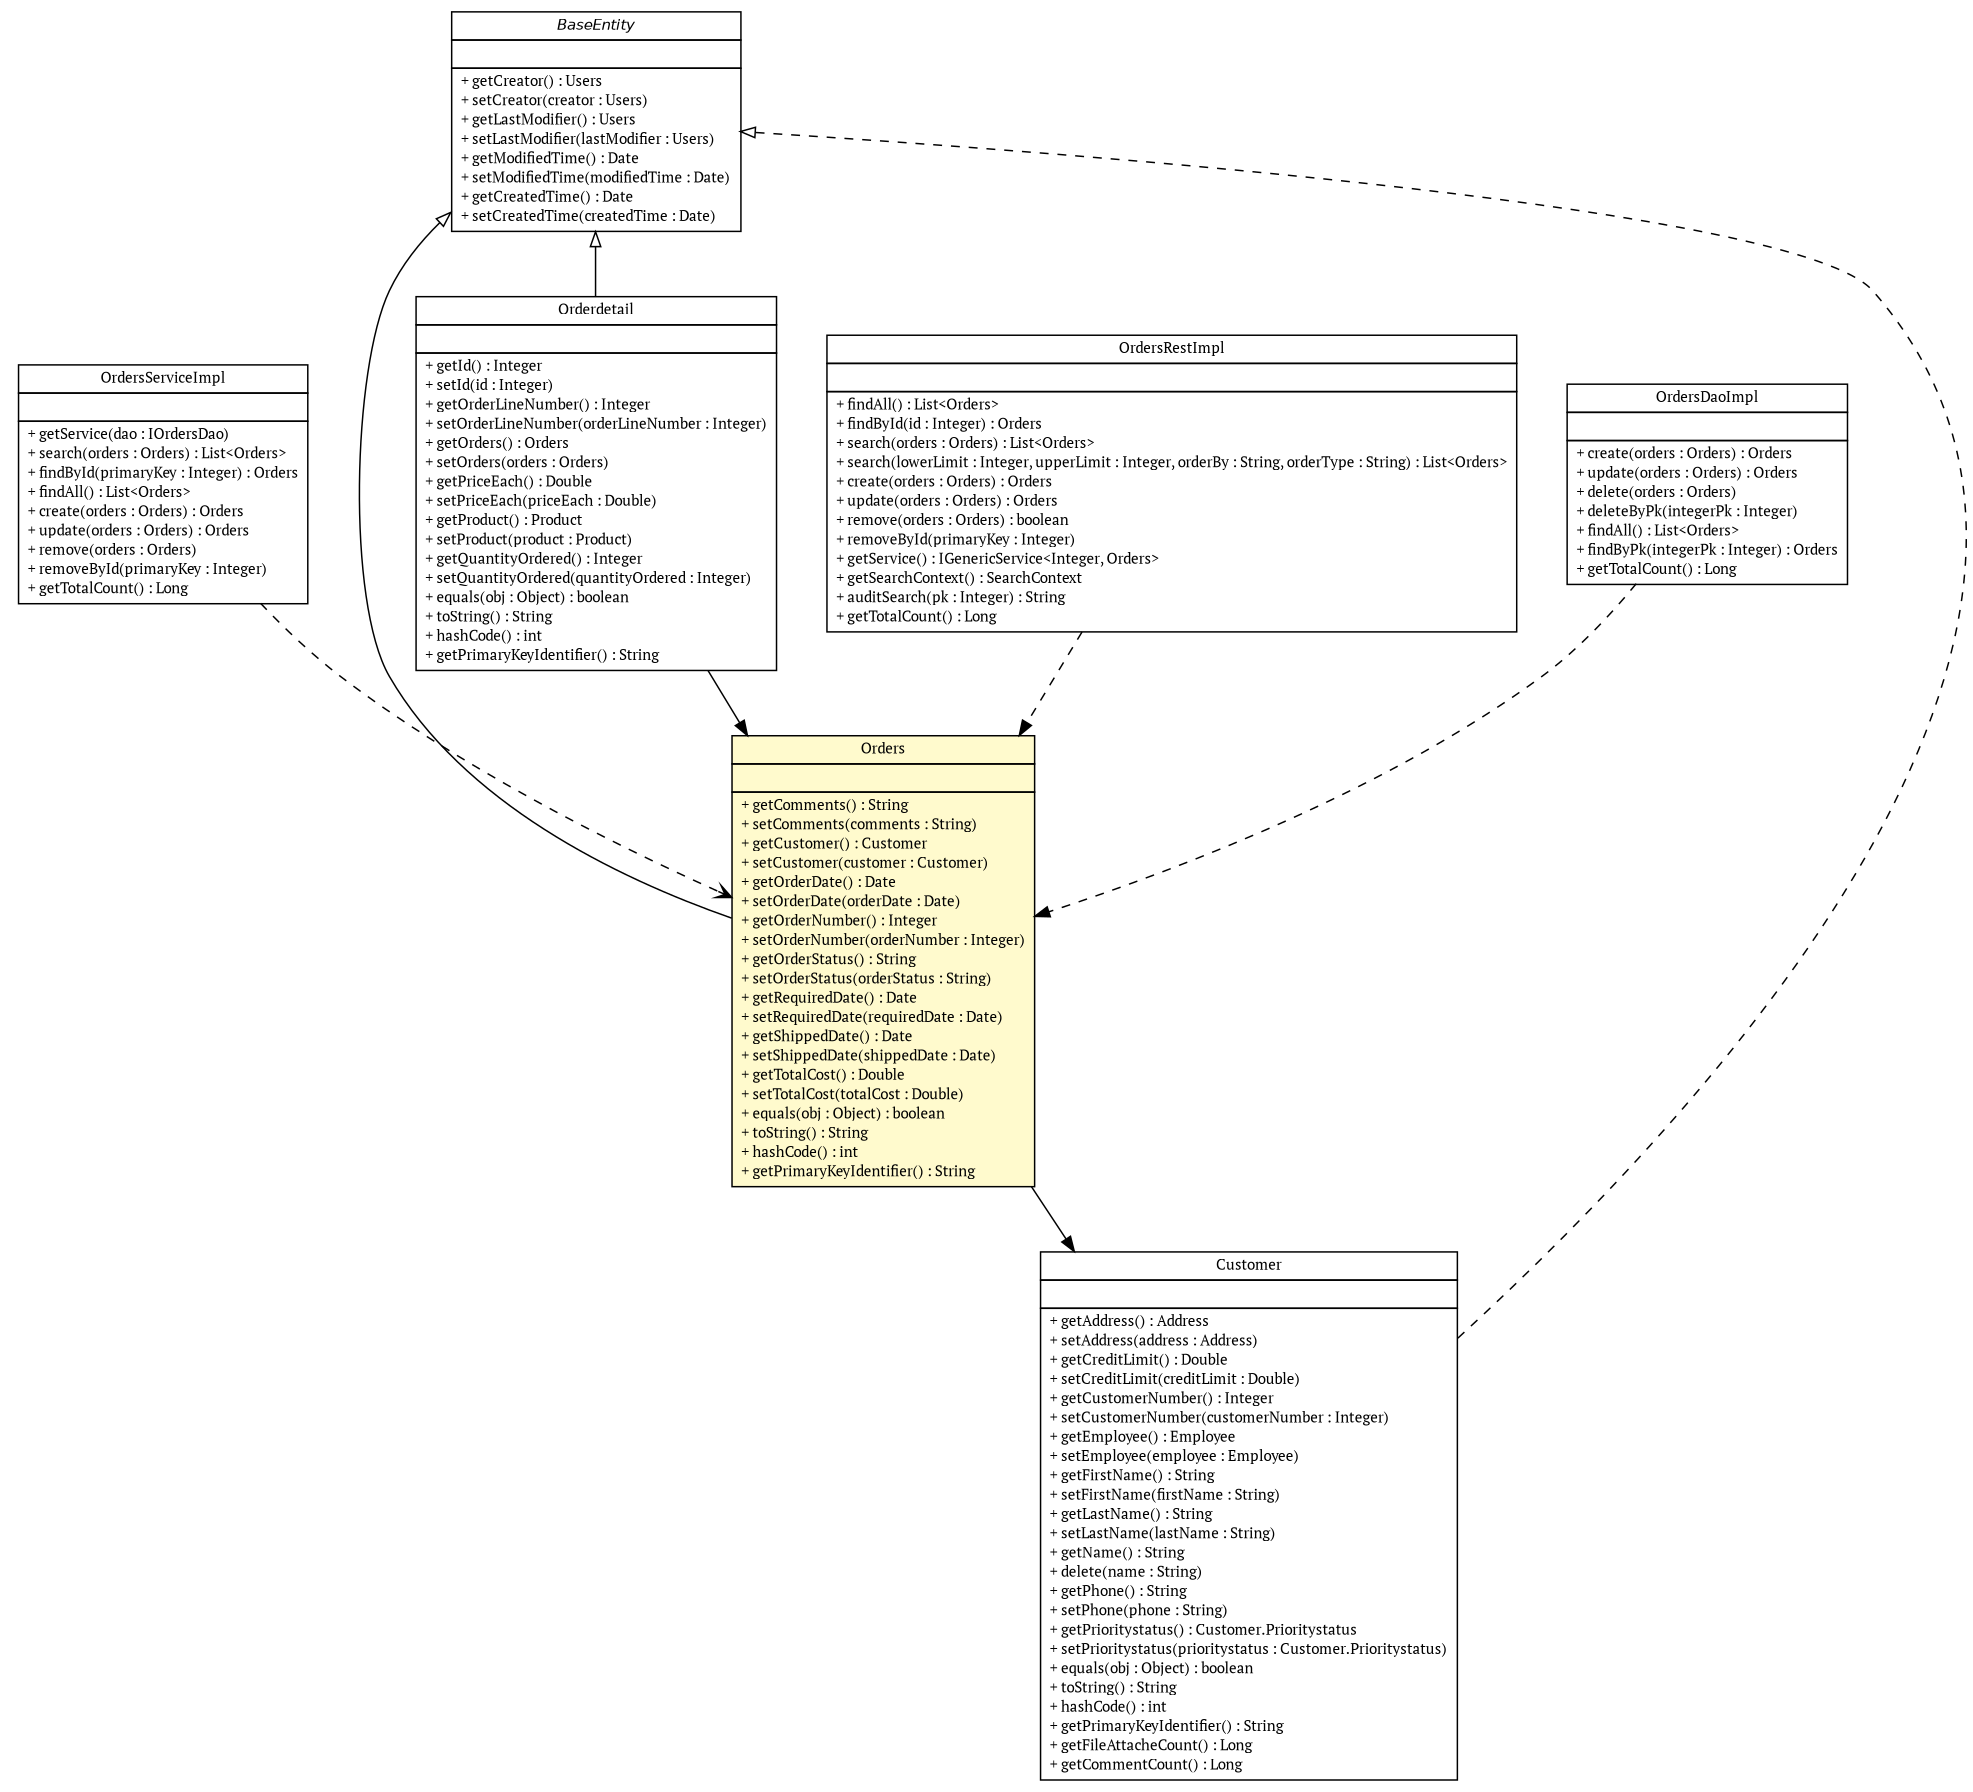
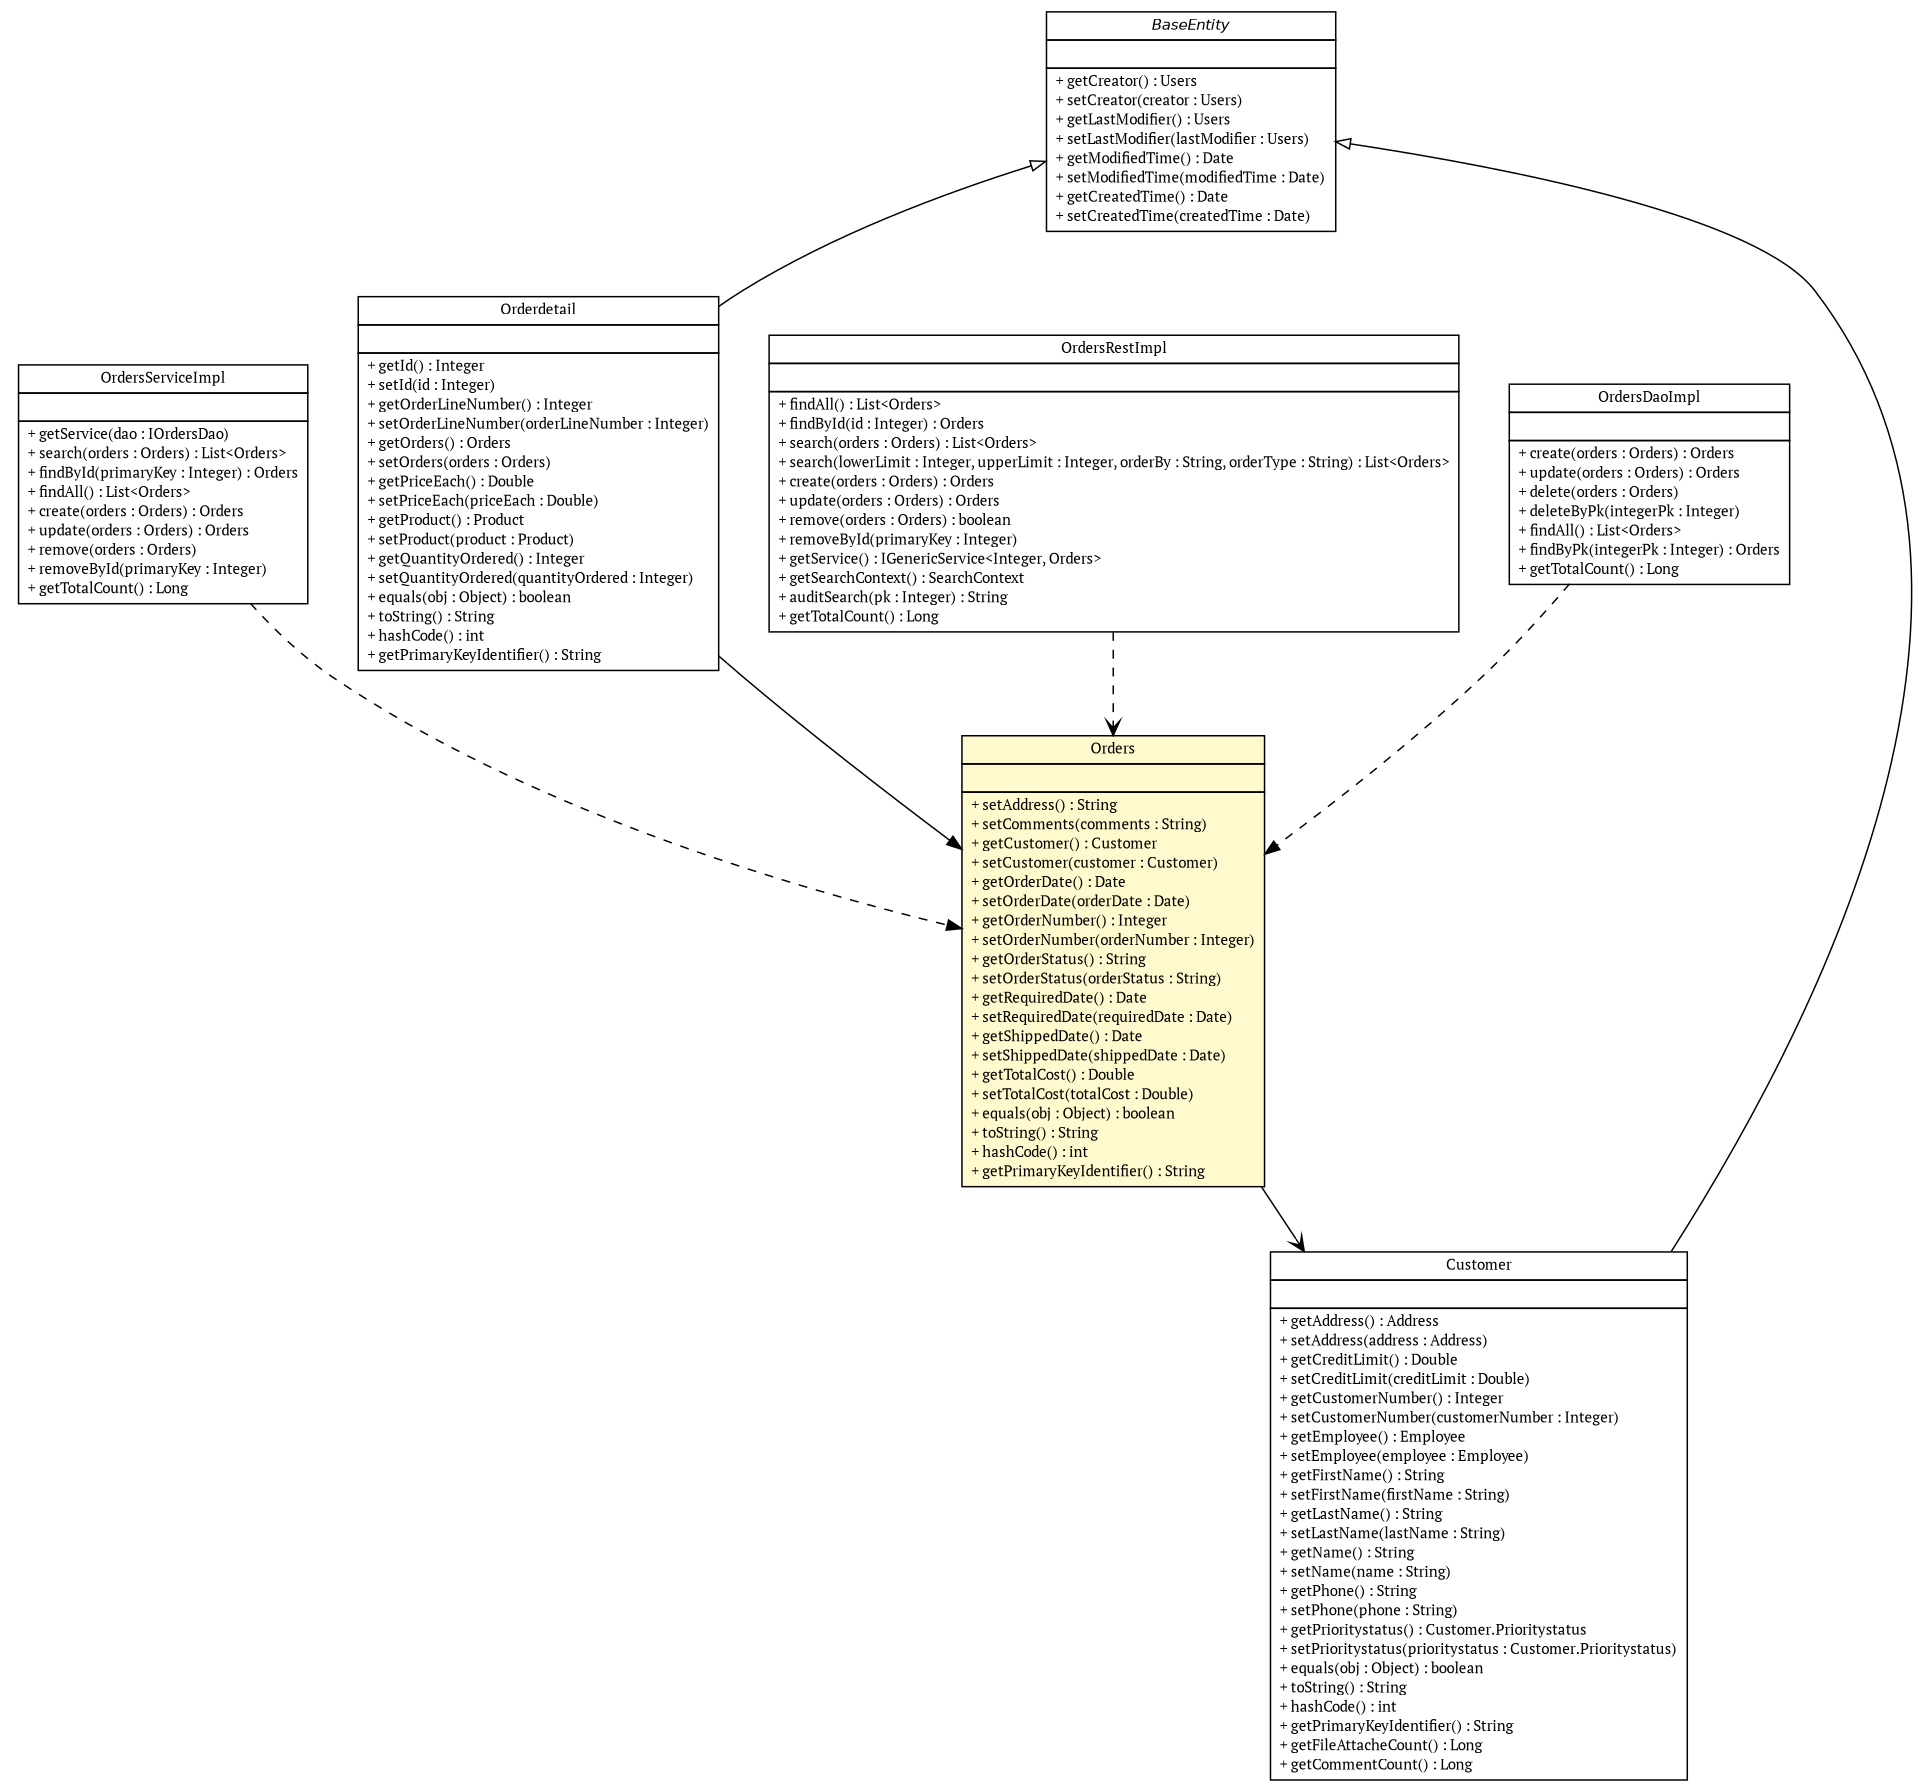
(1900, 337) -> (1908, 540)
(380, 653) -> none
(1055, 677) -> (1113, 676)
(488, 774) -> (578, 806)
(825, 805) -> (1044, 805)
(1049, 1213) -> (1279, 1213)
(1127, 1572) -> (1366, 1572)
